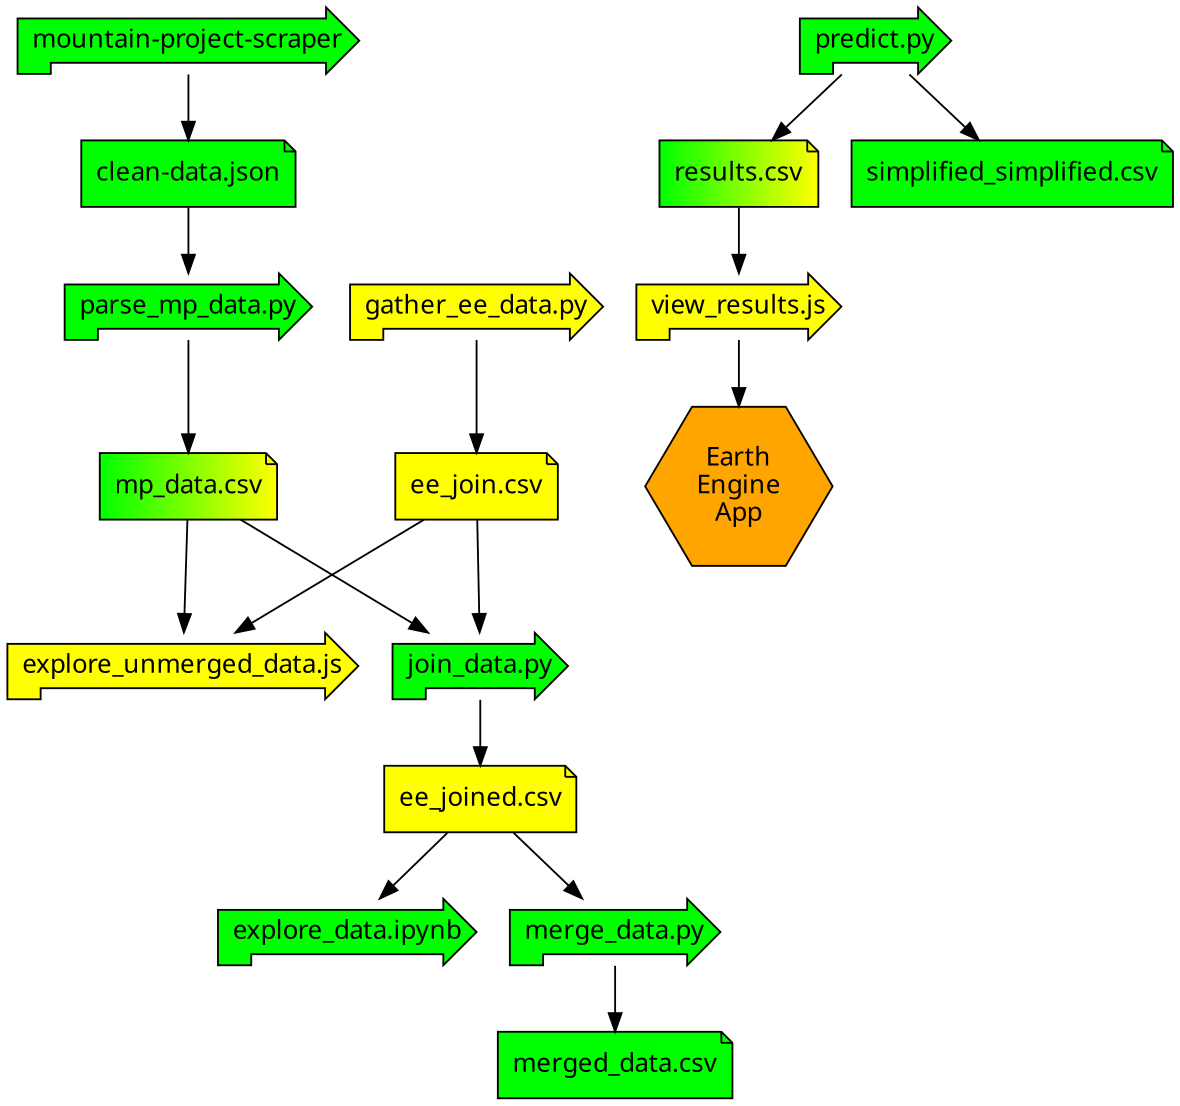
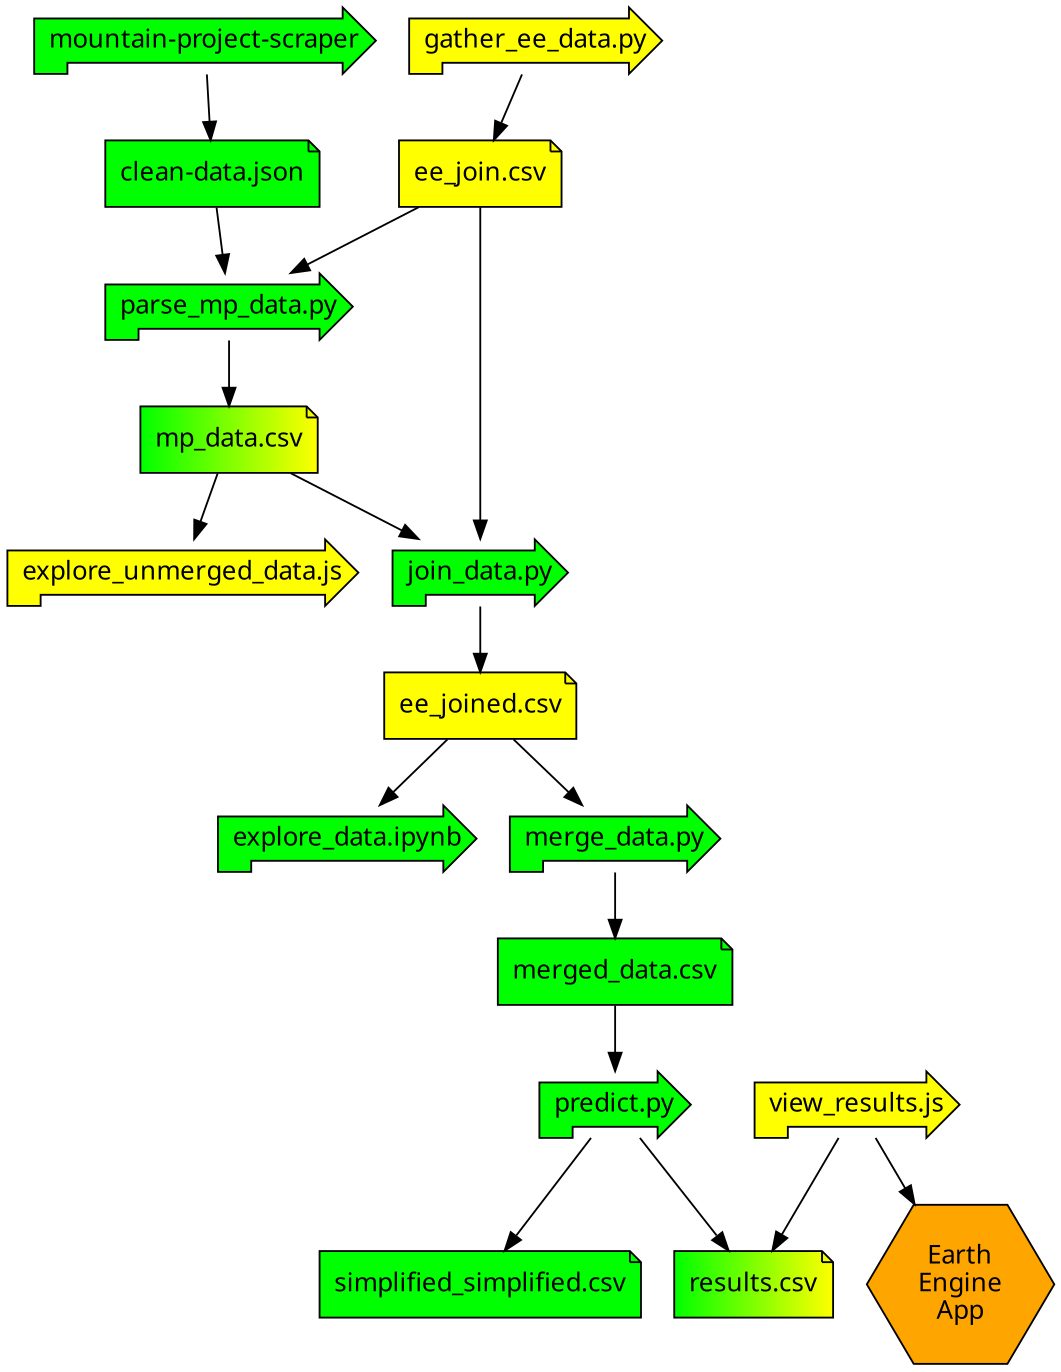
(739, 231) -> (810, 1186)
(347, 566) -> (363, 236)
none -> (615, 1029)
